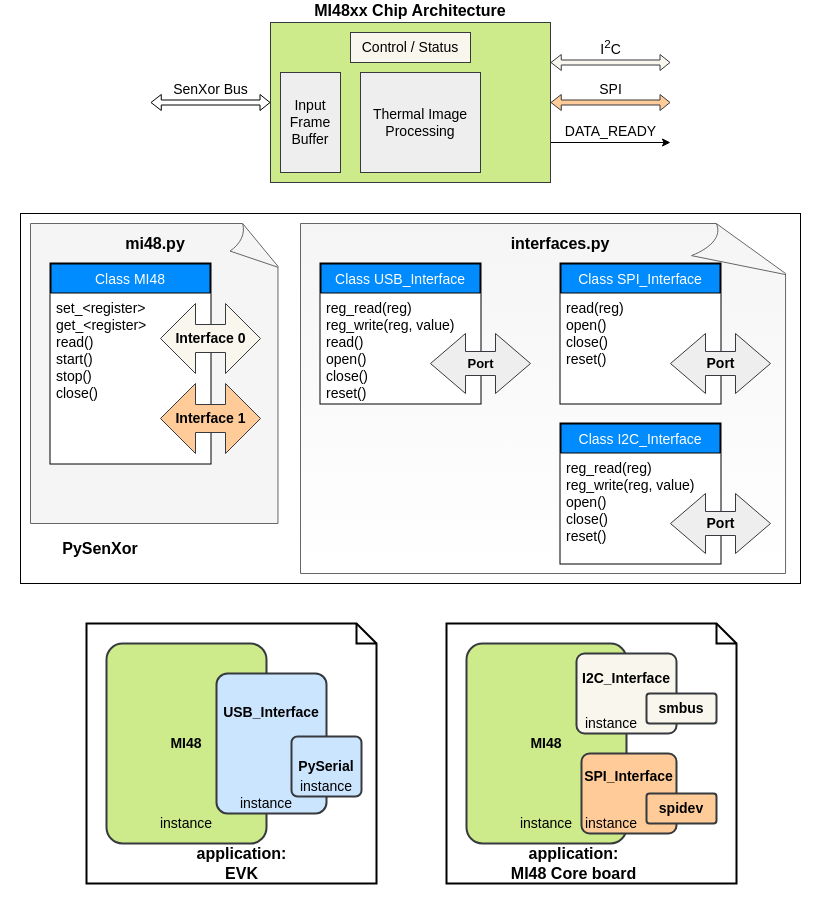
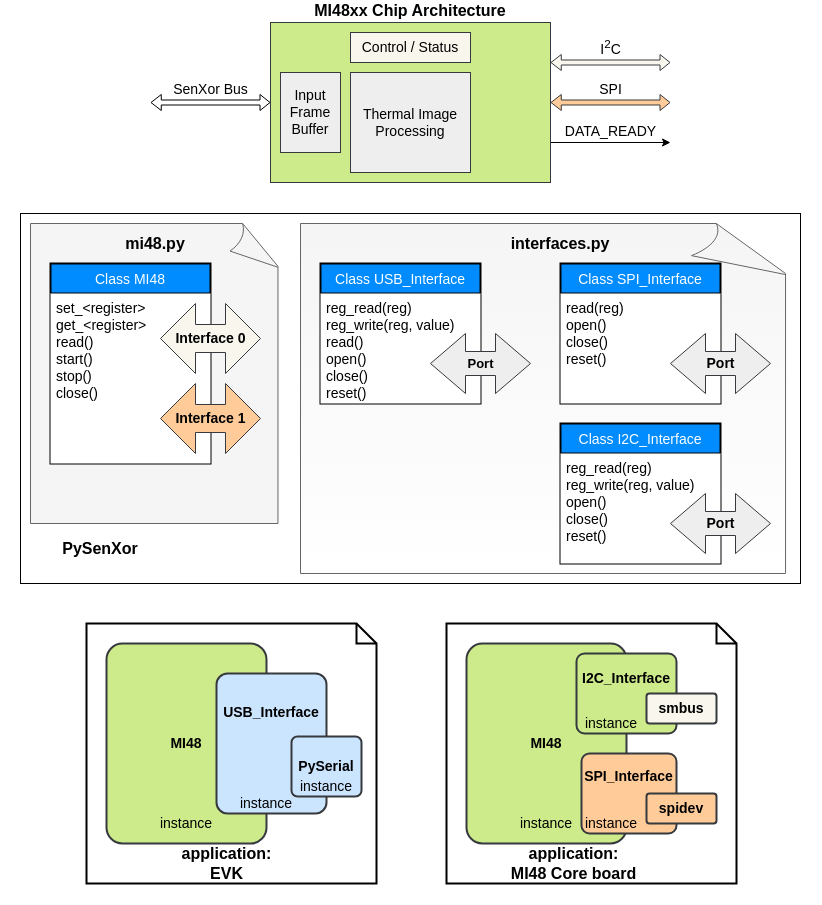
(311, 123) -> (311, 113)
(421, 123) -> (411, 123)
(627, 694) -> (627, 694)
(242, 864) -> (227, 864)
